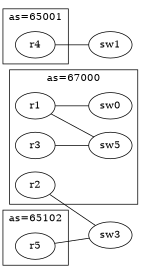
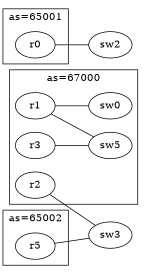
(35, 45) -> (35, 45)
(110, 45) -> (110, 45)
(36, 219) -> (36, 219)
